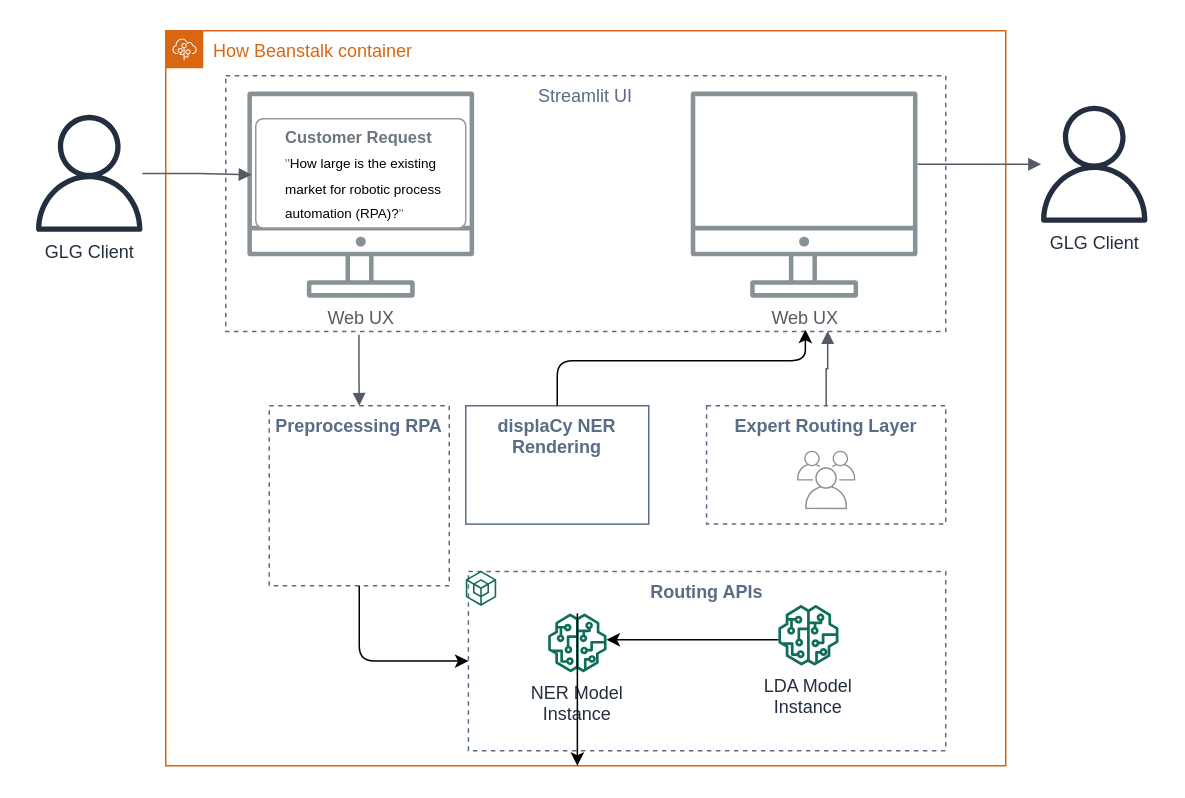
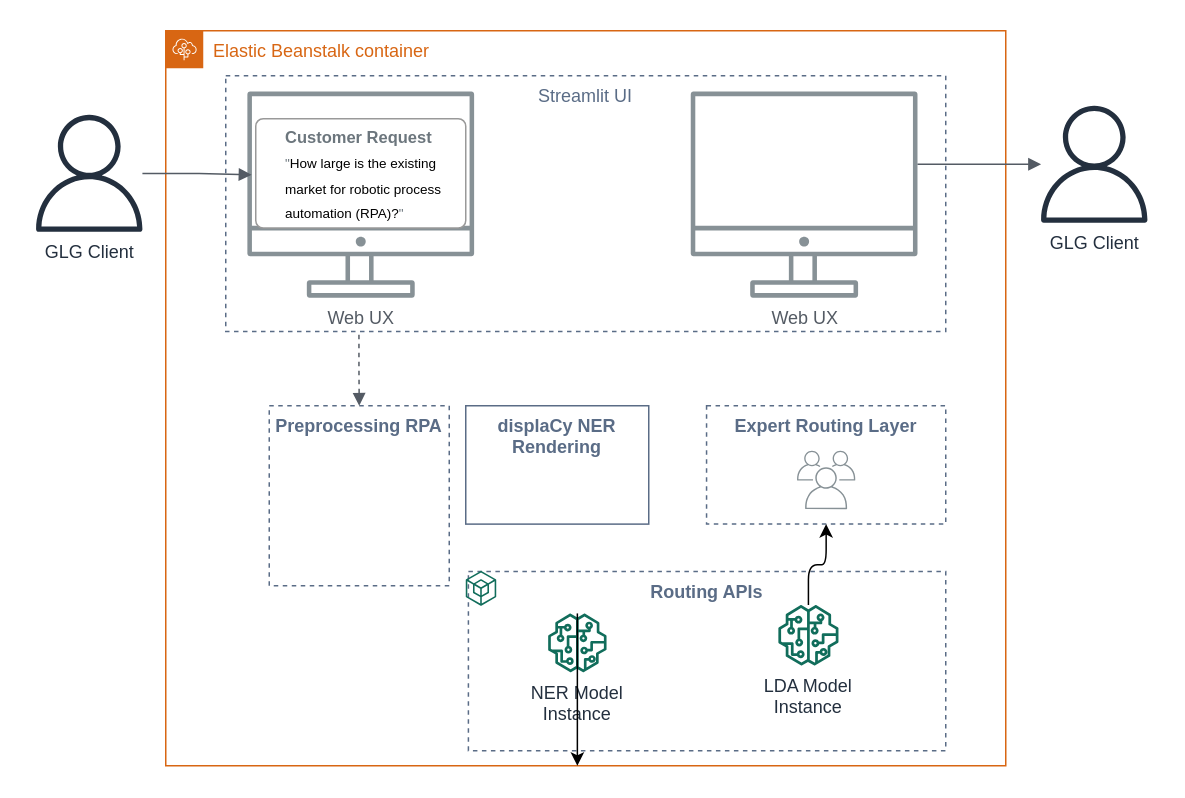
(320, 52) -> (336, 52)
(668, 361) -> none
(359, 364) -> (359, 364)
(826, 375) -> none
(697, 640) -> (813, 566)
(376, 661) -> none
